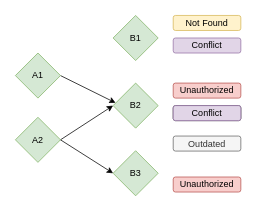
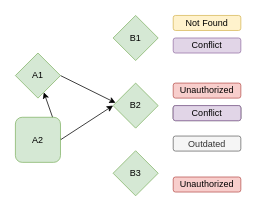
(38, 140) -> (38, 140)
(84, 155) -> (49, 108)
